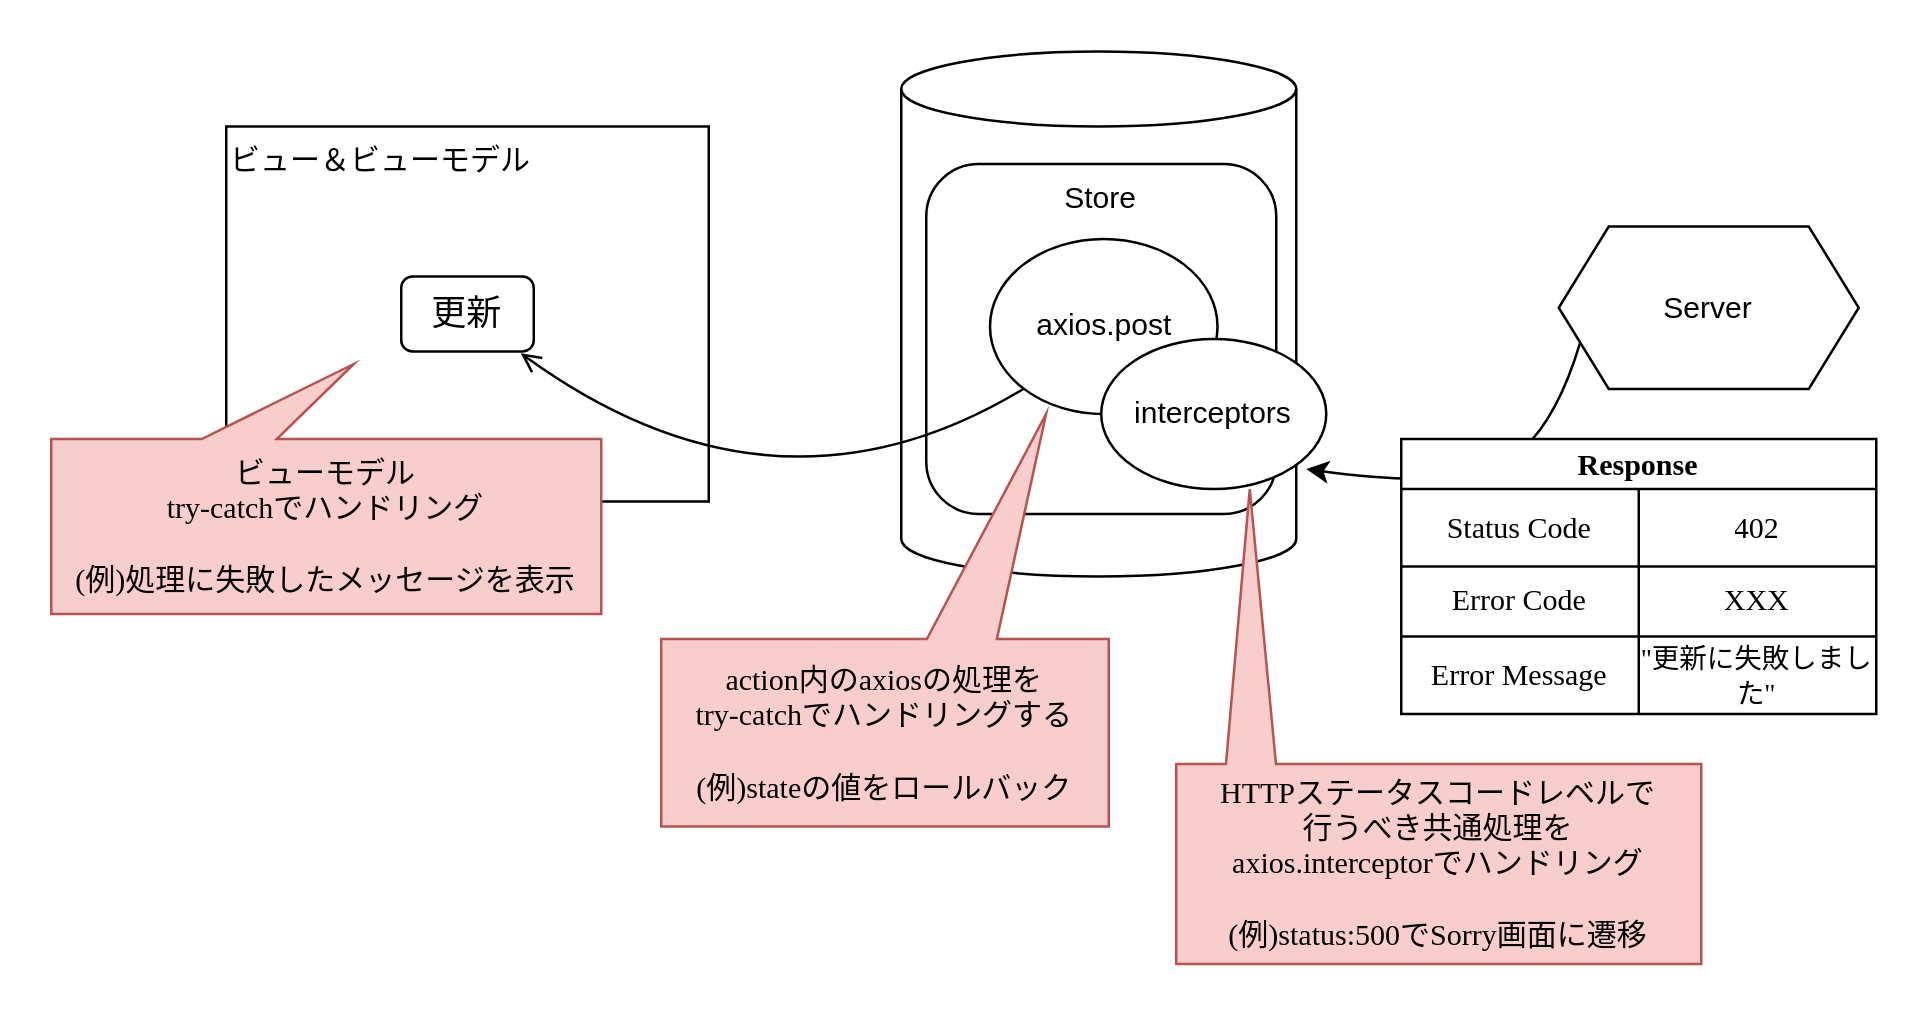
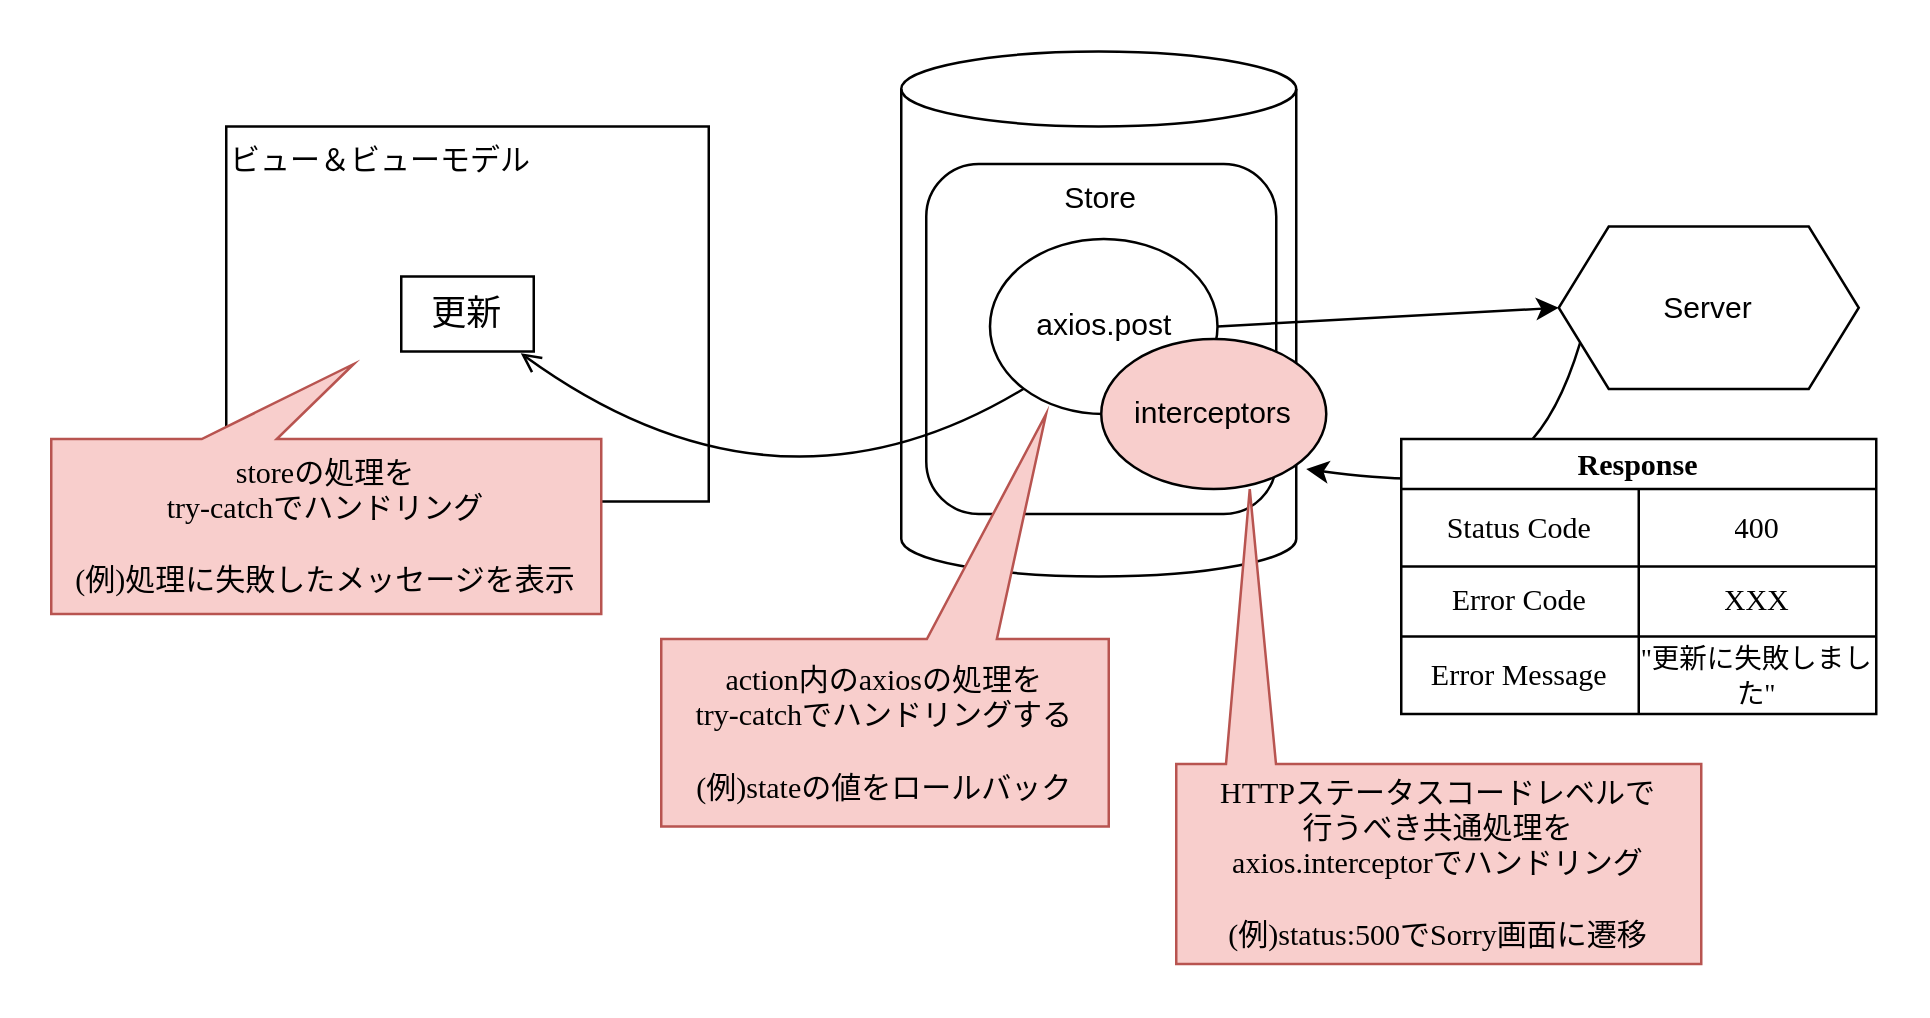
(468, 314) -> (468, 314)
none -> (1422, 315)
(1214, 414) -> (1214, 414)
(326, 526) -> (326, 526)
(1758, 529) -> (1758, 529)
